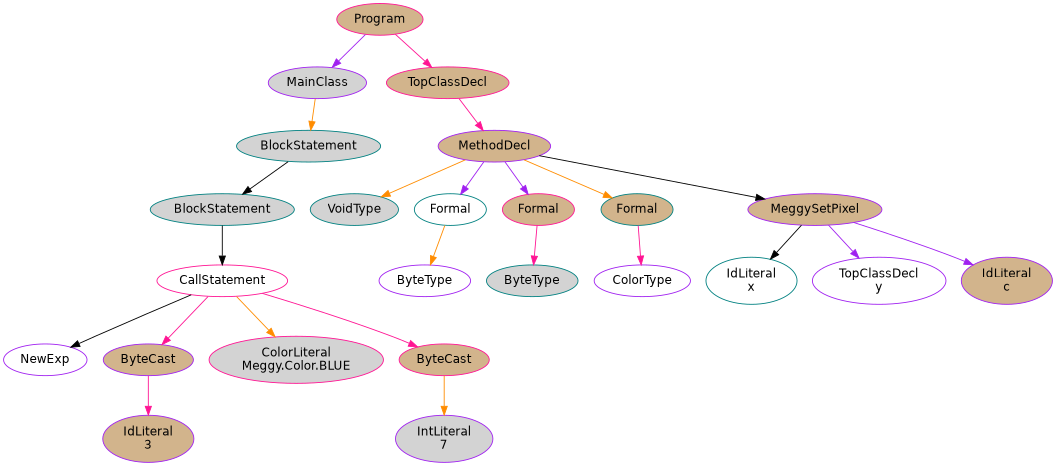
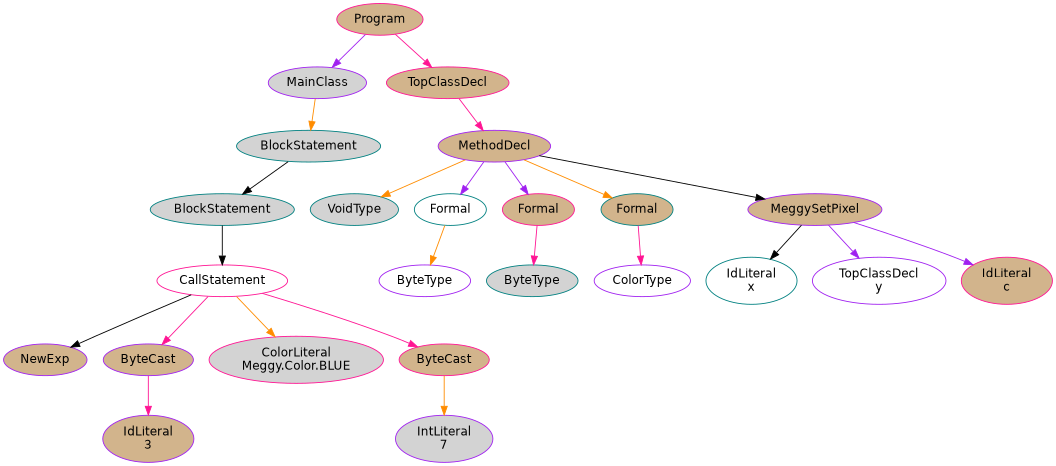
(1007, 281) -> (1007, 281)
(45, 360) -> (45, 360)
